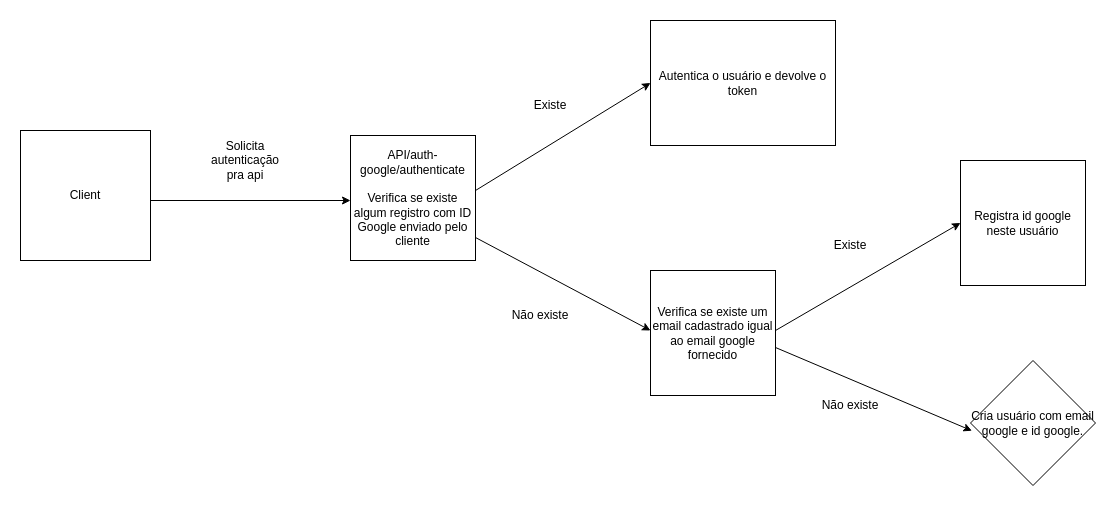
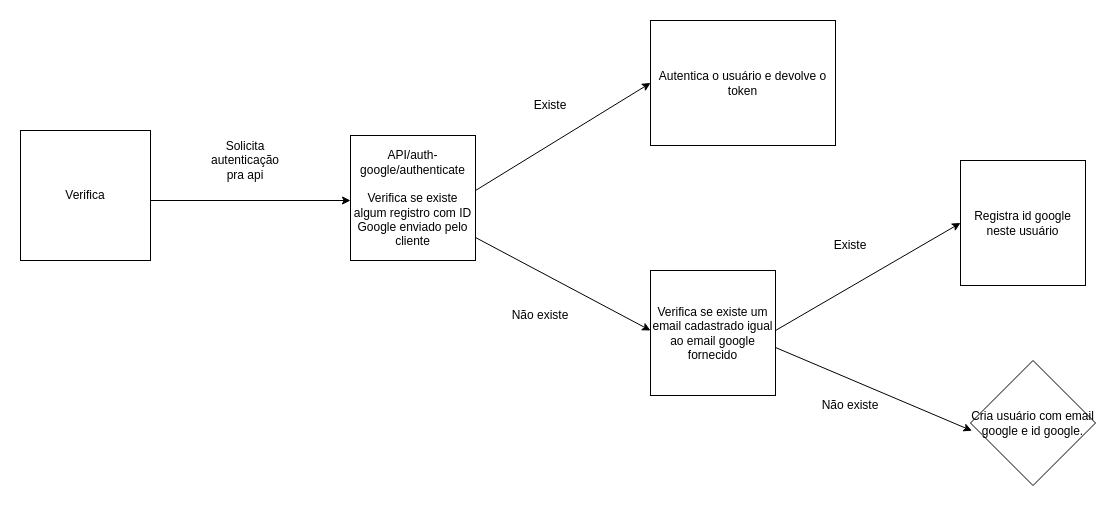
(86, 196) -> (86, 196)
